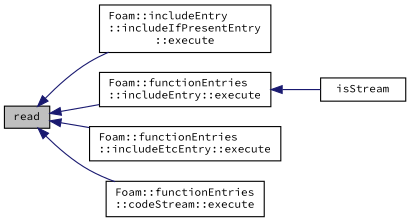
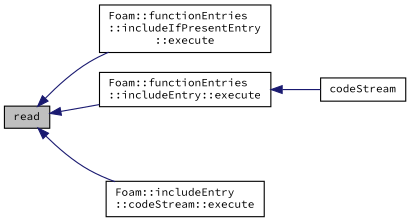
(185, 29) -> (185, 29)
(363, 90) -> (363, 90)
(185, 144) -> none
(185, 199) -> (185, 199)
